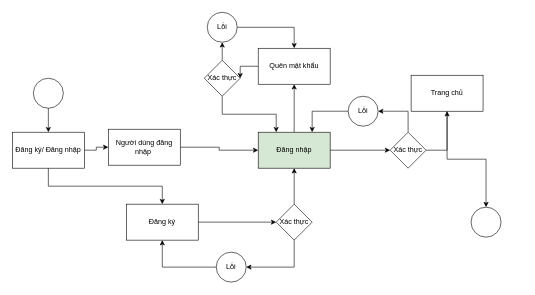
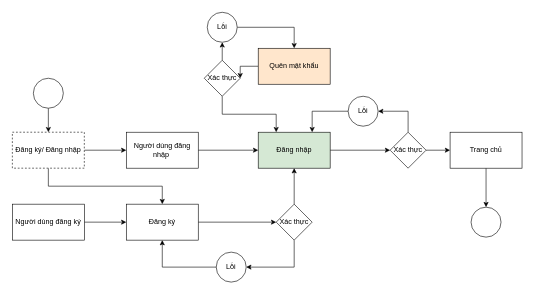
(294, 66) -> (294, 66)
(294, 89) -> none
(447, 93) -> (486, 150)
(144, 147) -> (162, 150)
(48, 150) -> (48, 150)
none -> (48, 222)
none -> (120, 222)
